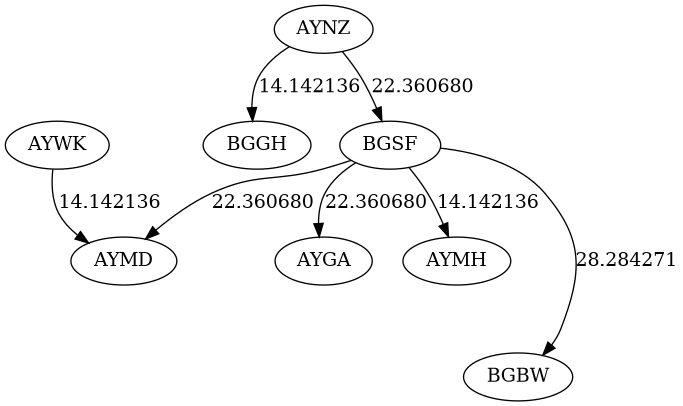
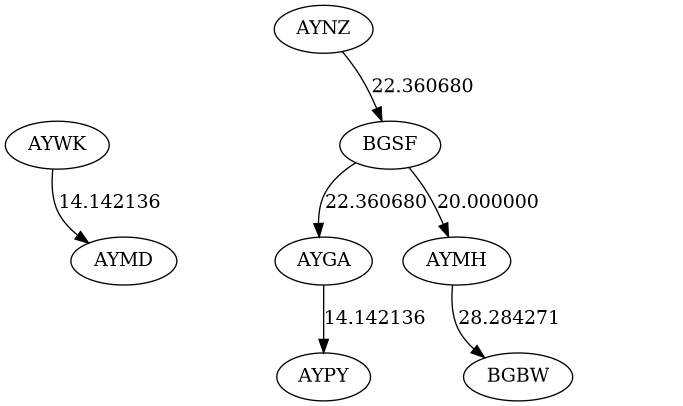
(257, 145) -> none
(248, 181) -> none
(488, 203) -> (488, 203)
(559, 213) -> (455, 320)
none -> (324, 377)
